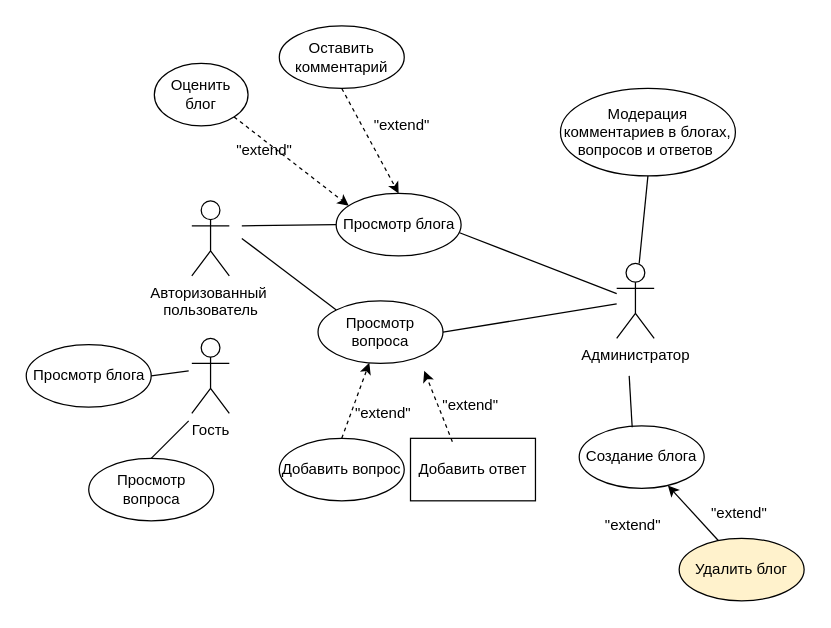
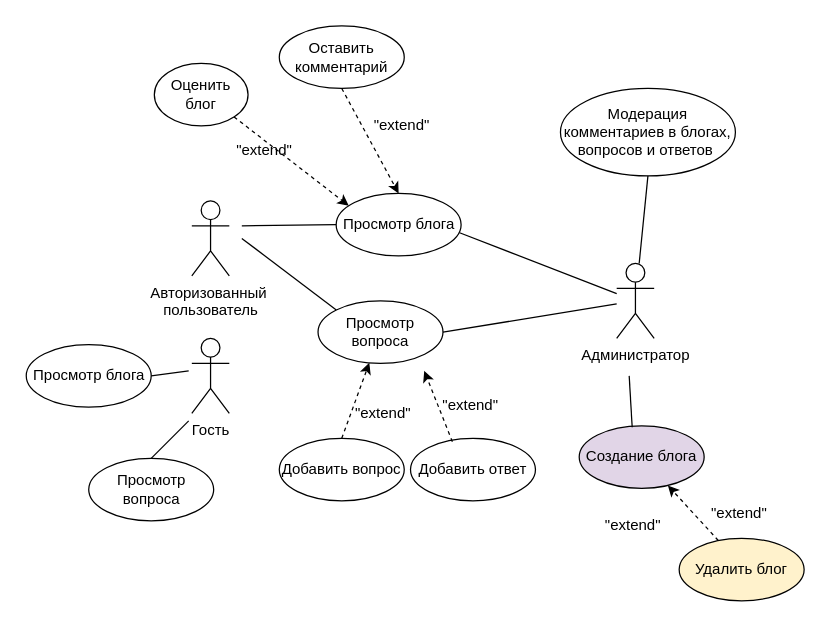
(642, 457) -> (642, 457)
(473, 469) -> (473, 469)
(695, 515) -> (695, 515)
